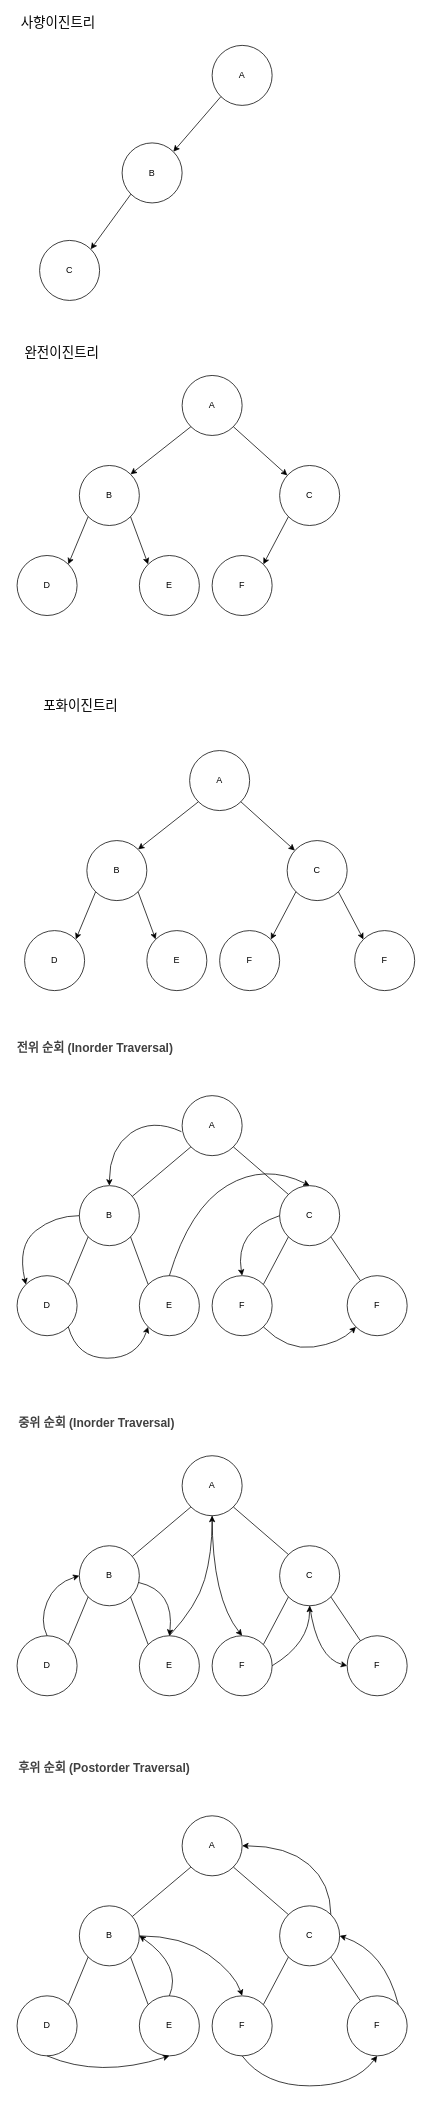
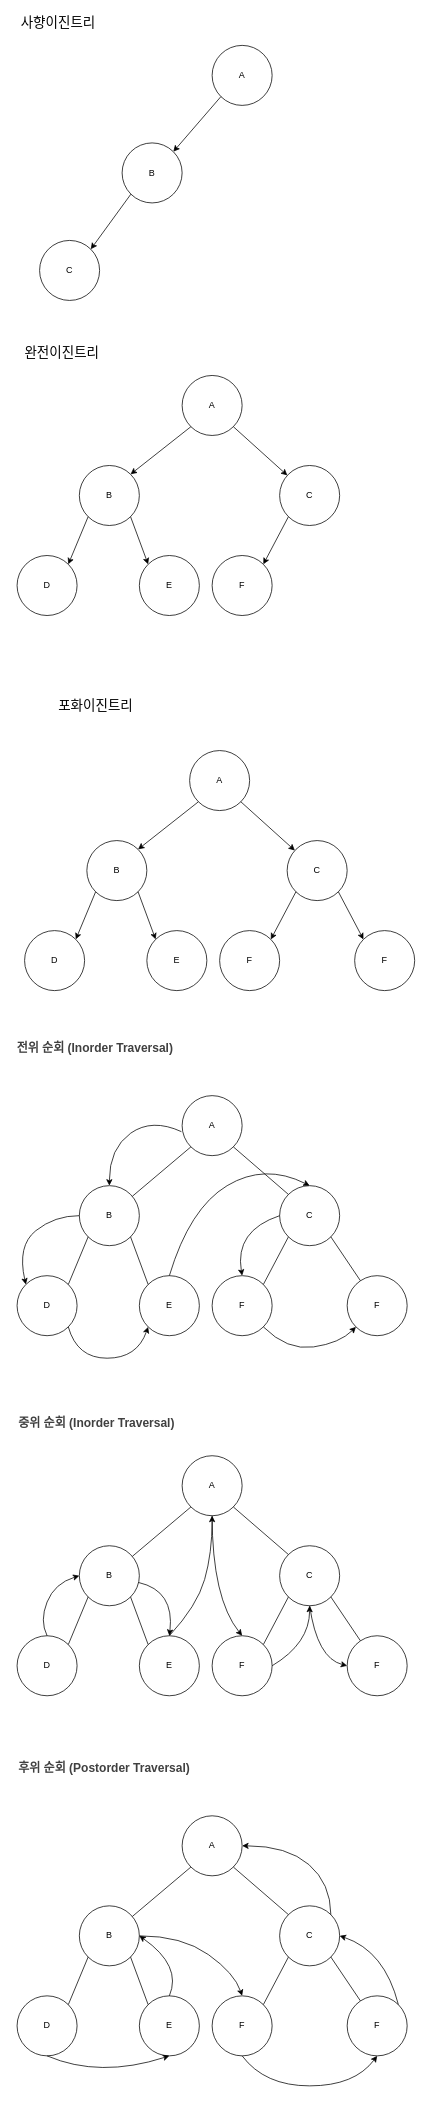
(81, 705) -> (96, 705)
